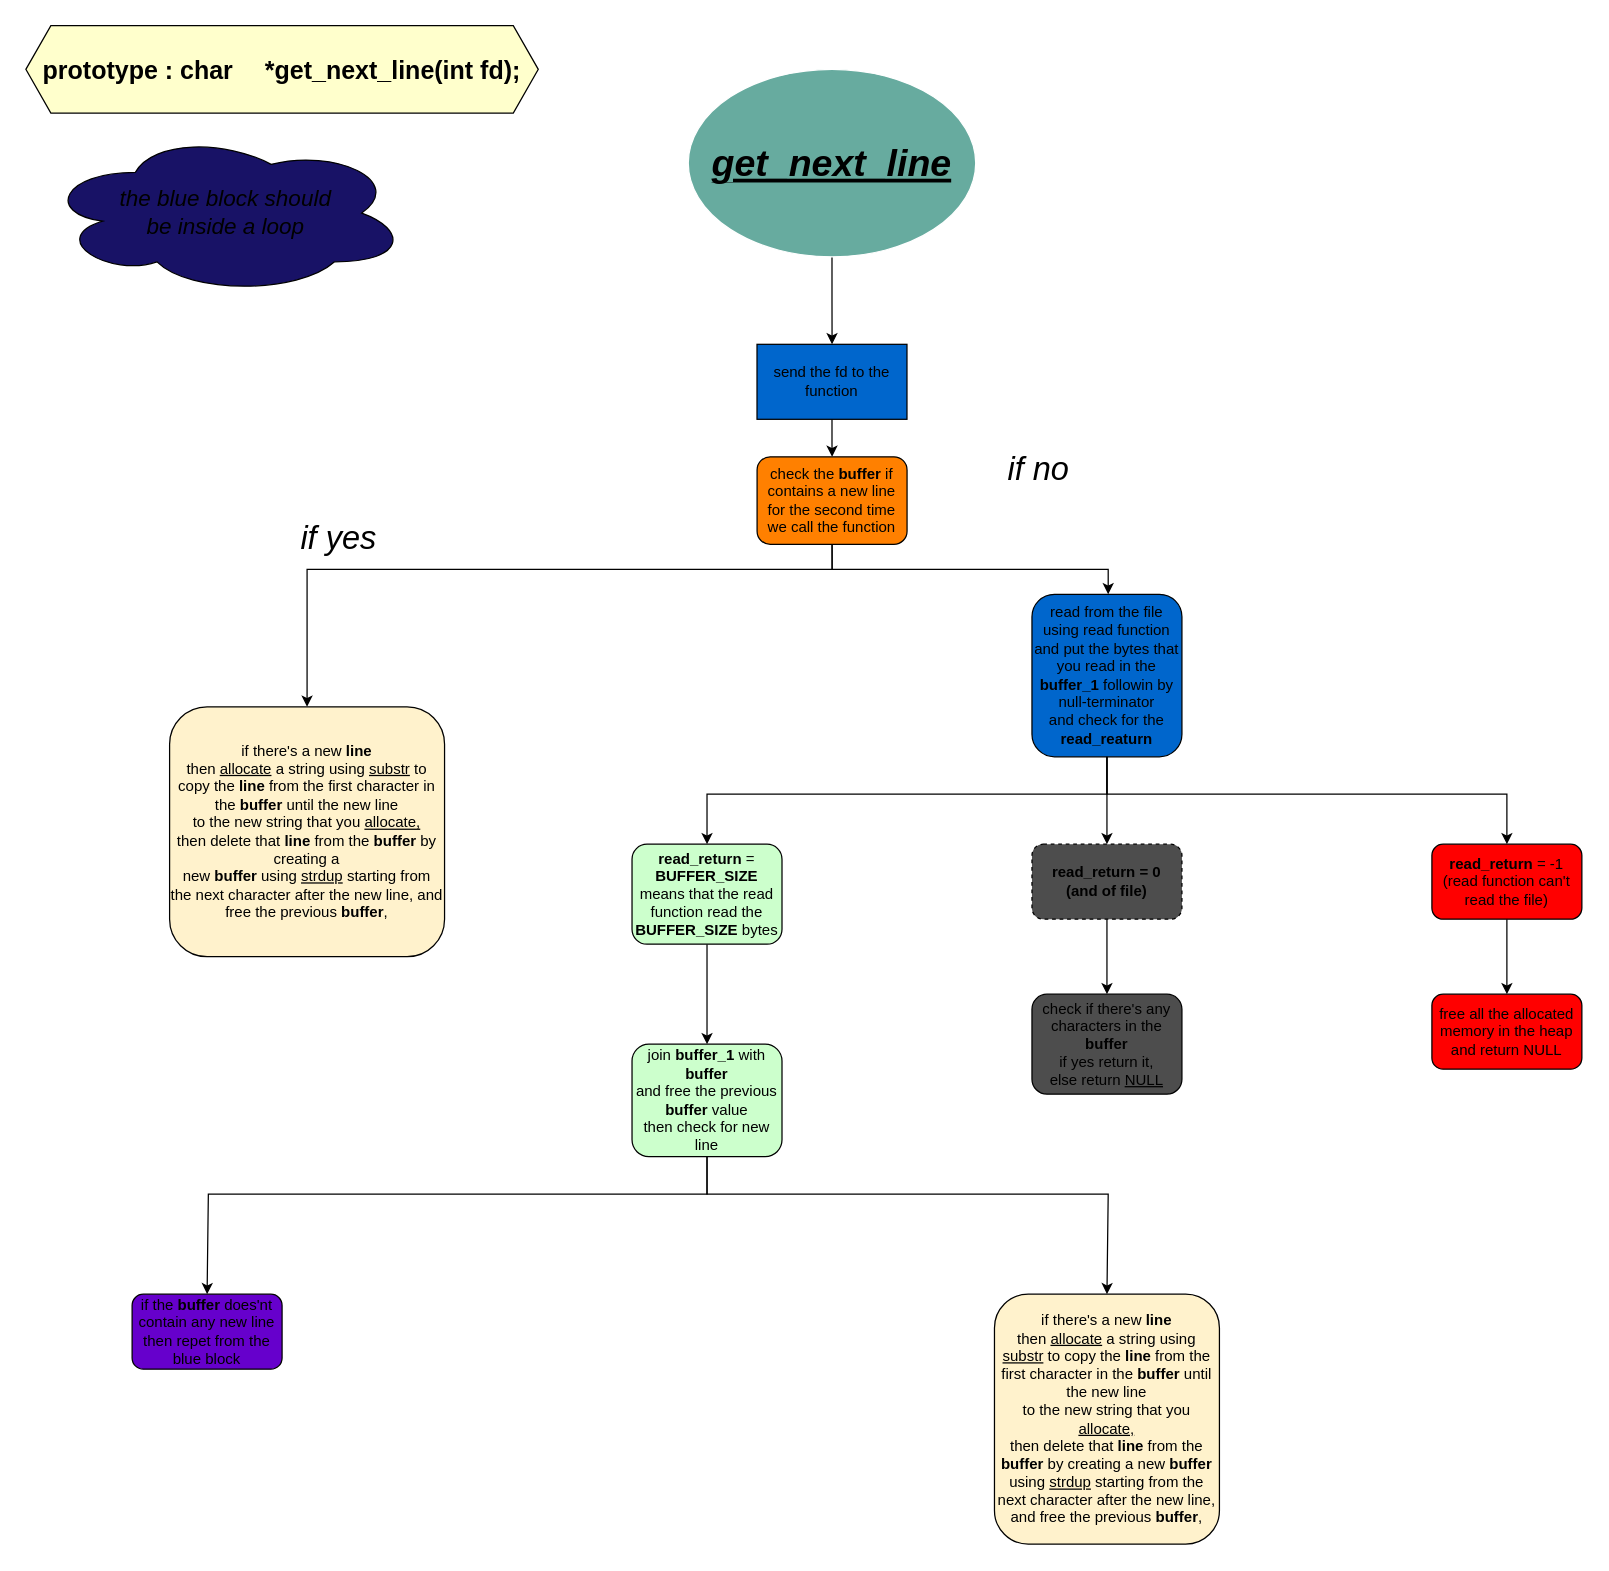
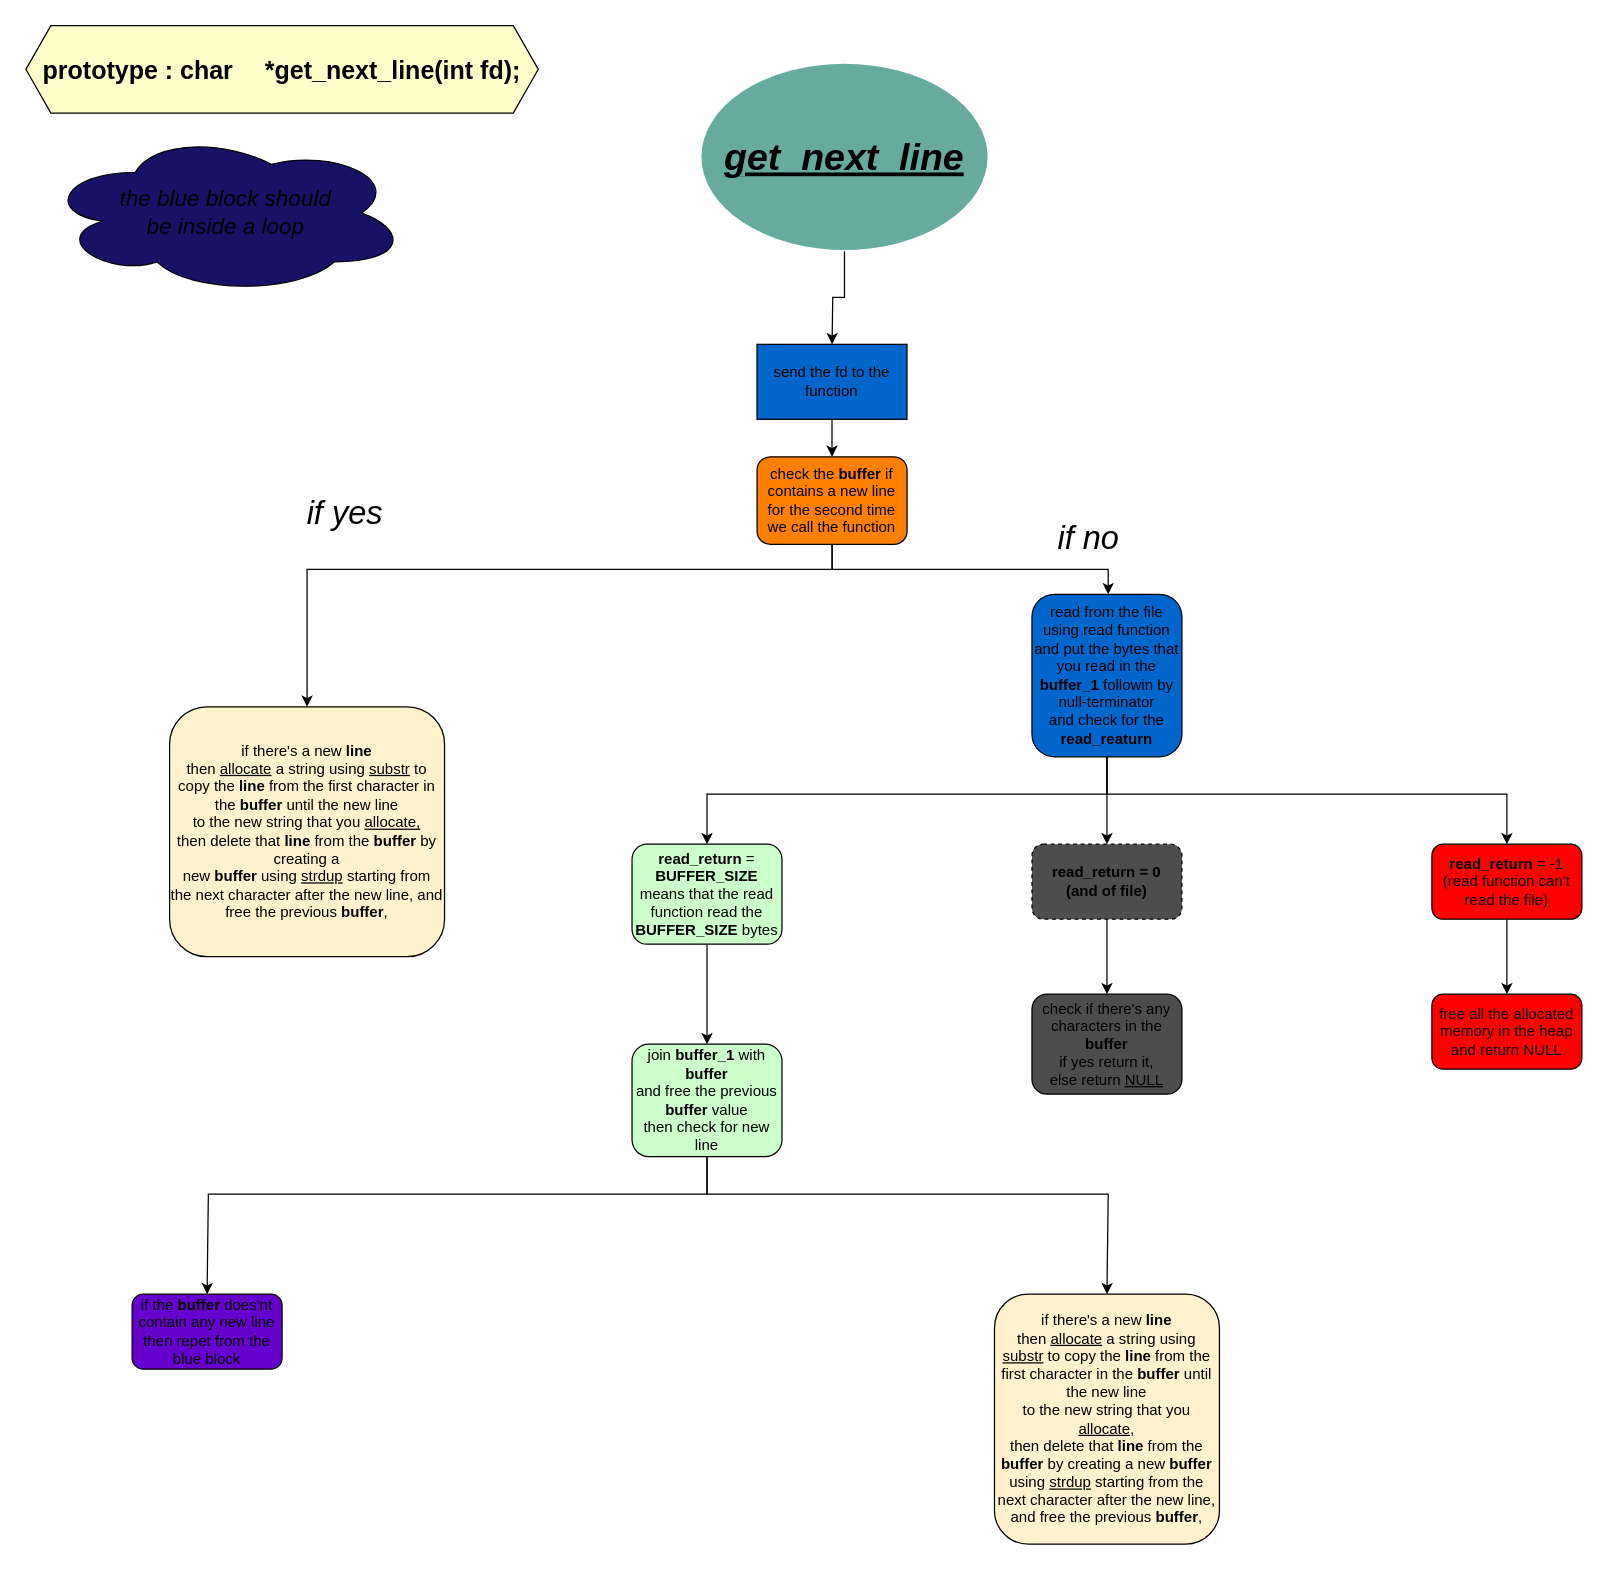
(832, 163) -> (844, 157)
(1038, 469) -> (1088, 538)
(338, 538) -> (344, 513)
